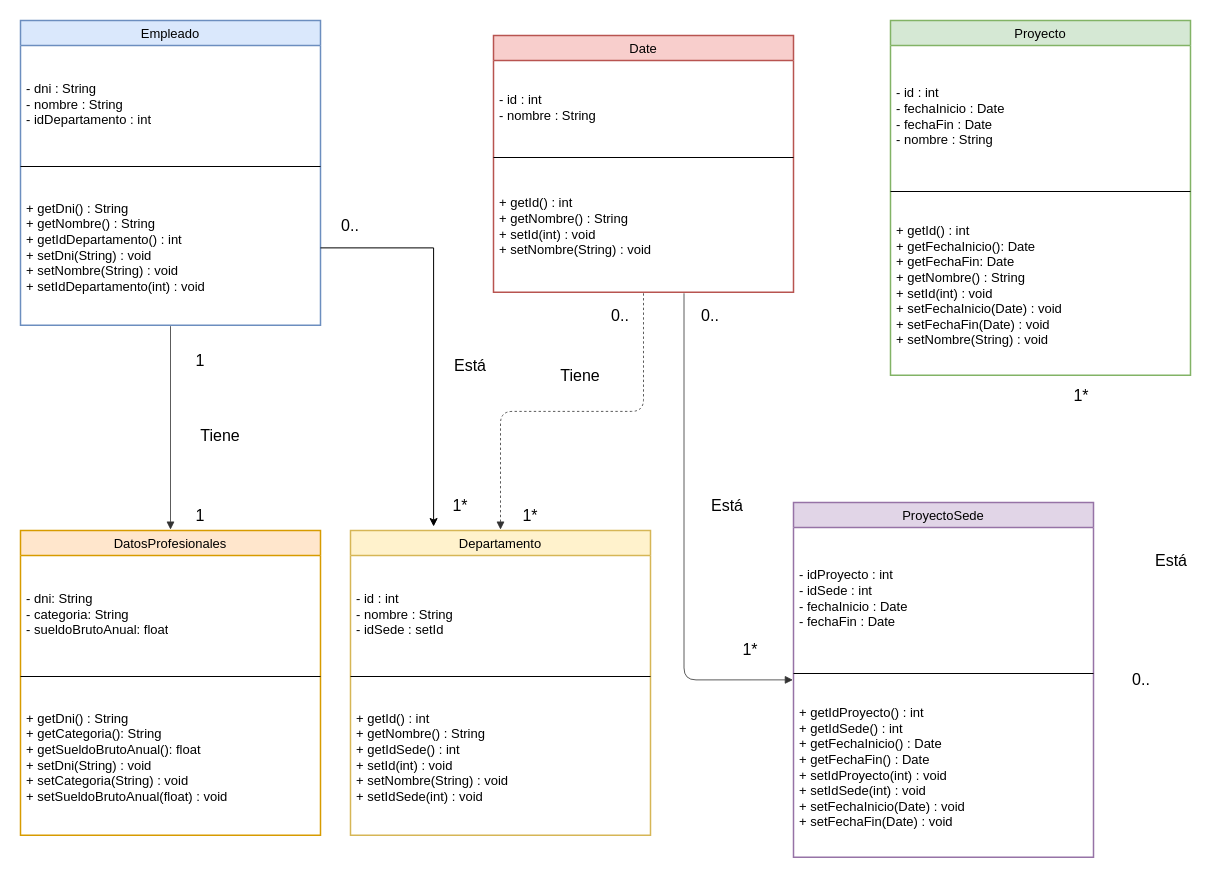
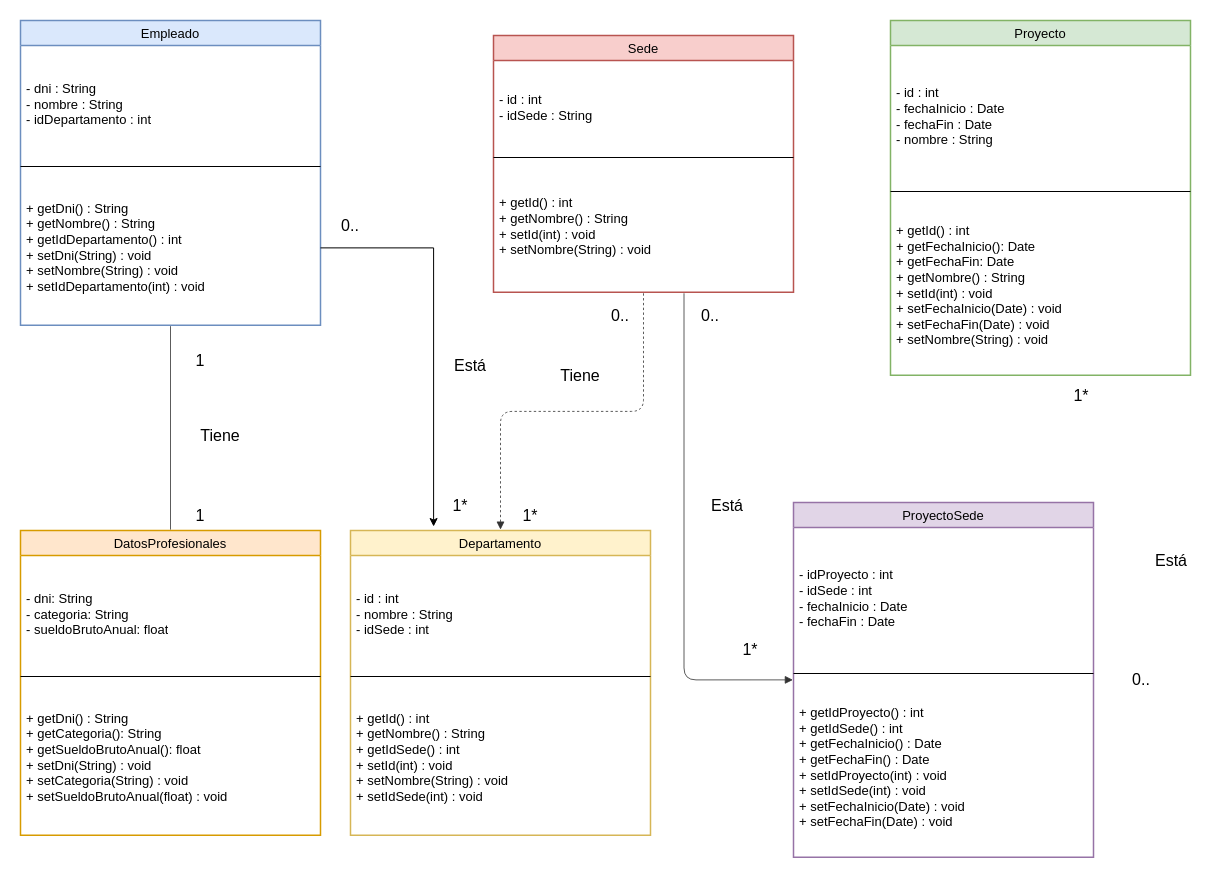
(644, 49) -> (644, 49)
(553, 108) -> (551, 108)
(171, 521) -> (171, 524)
(410, 615) -> (410, 615)
